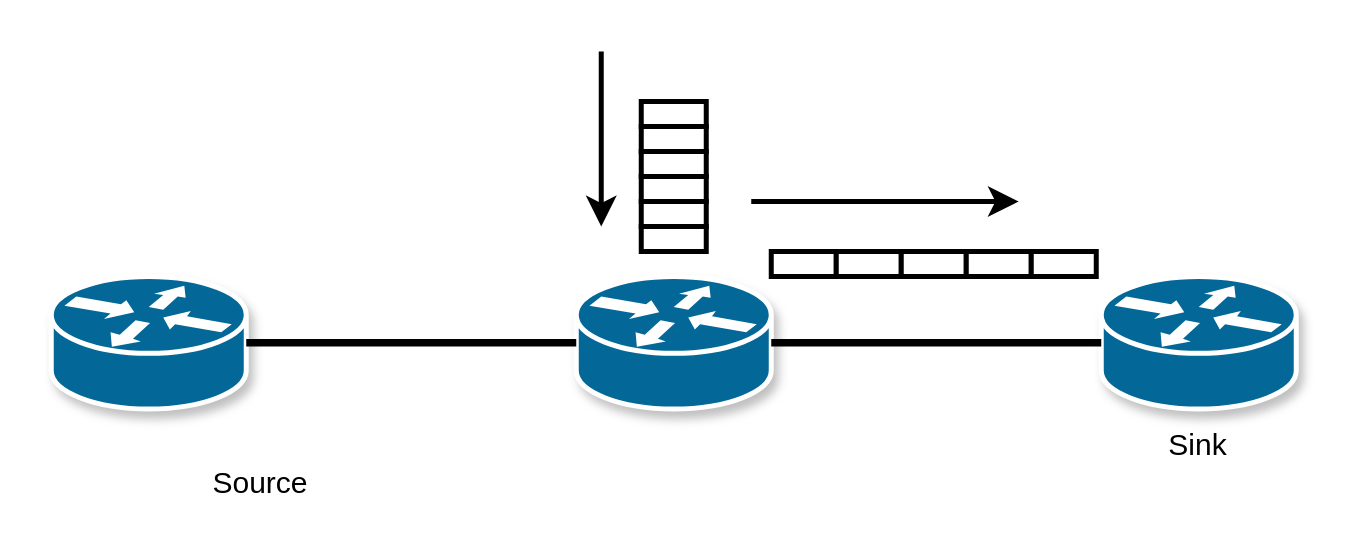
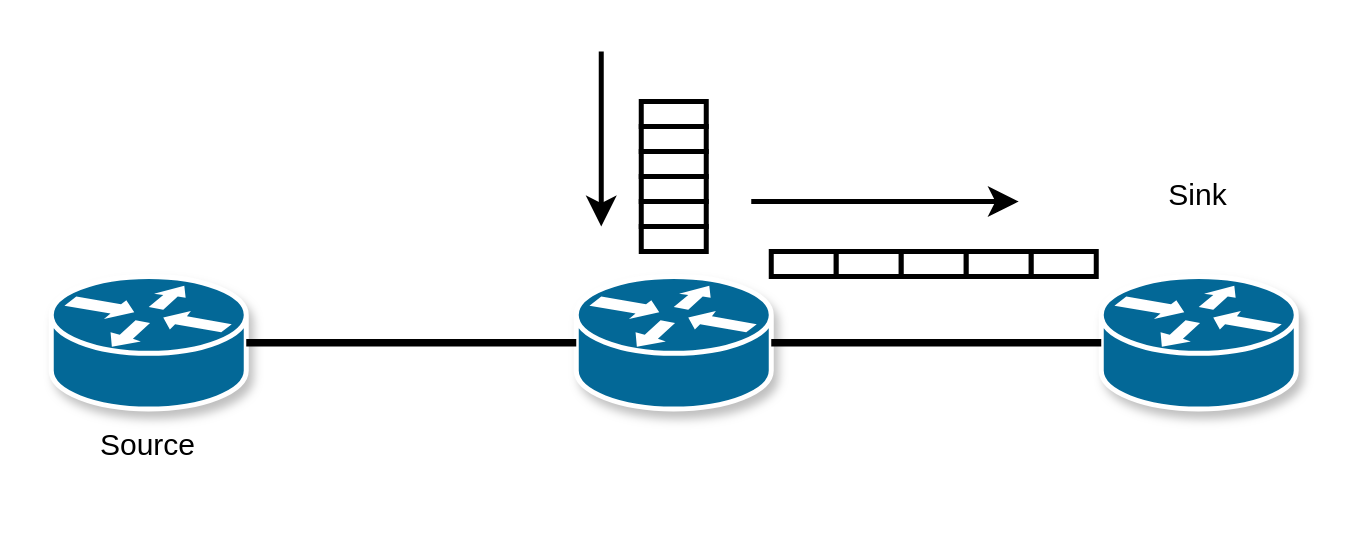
(1199, 446) -> (1199, 196)
(261, 484) -> (149, 446)
